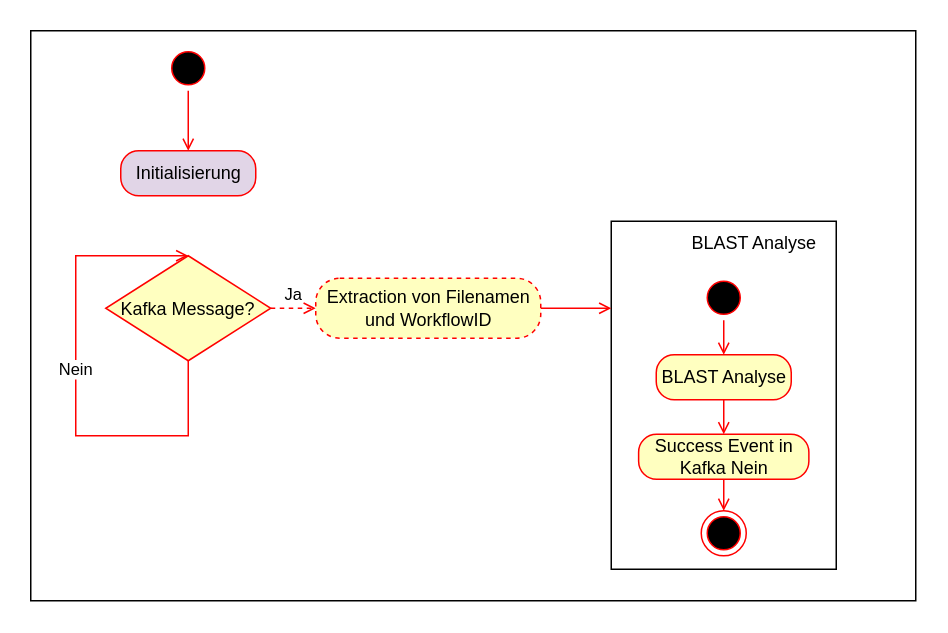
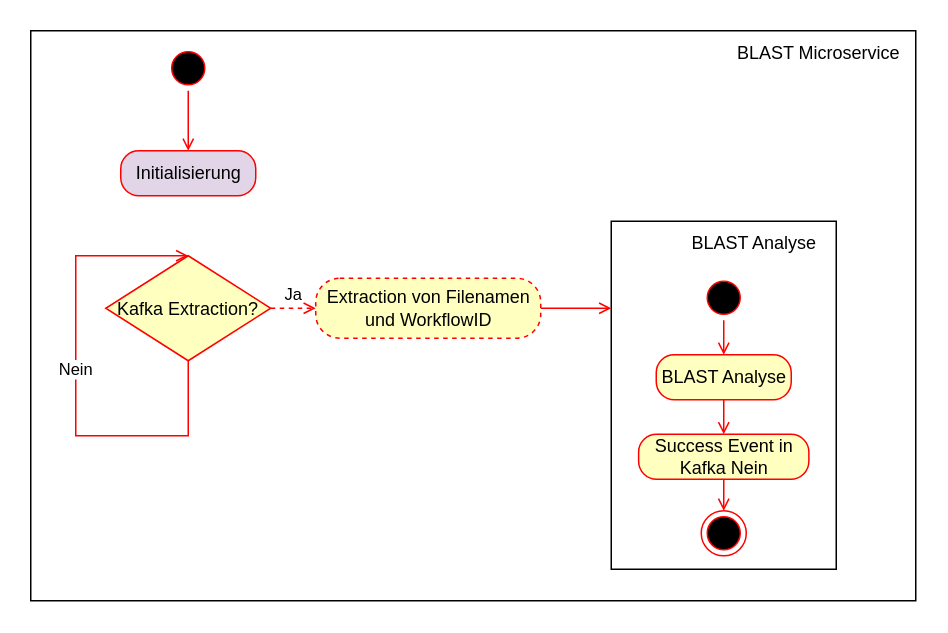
none -> (818, 53)
(188, 309) -> (188, 309)
